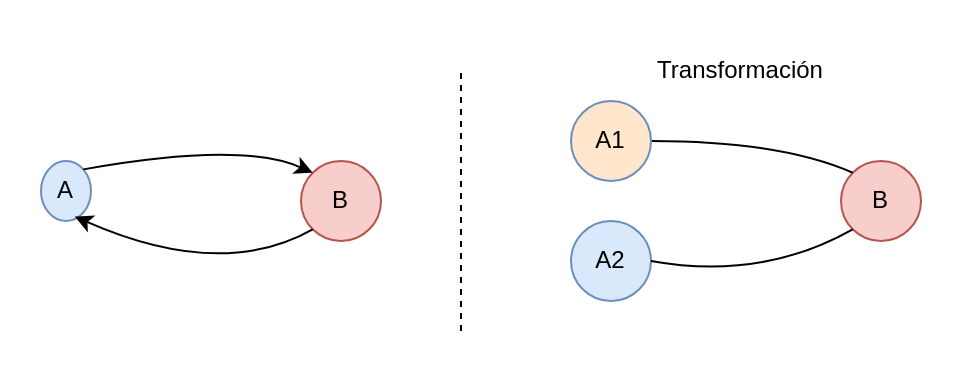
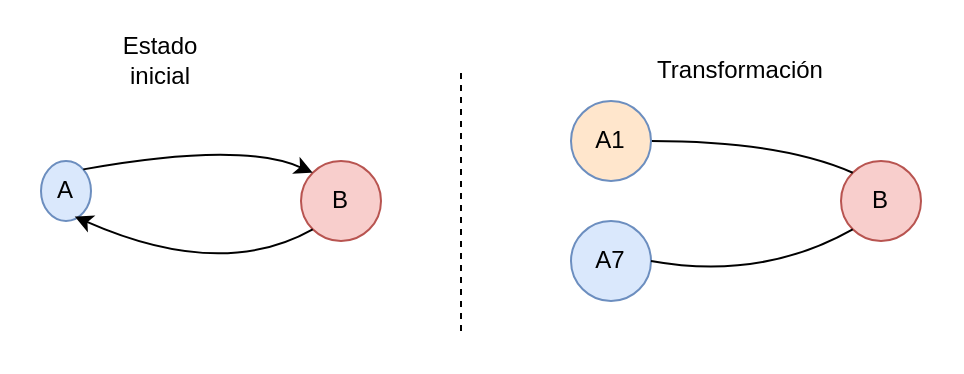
none -> (161, 61)
(611, 261) -> (611, 261)
